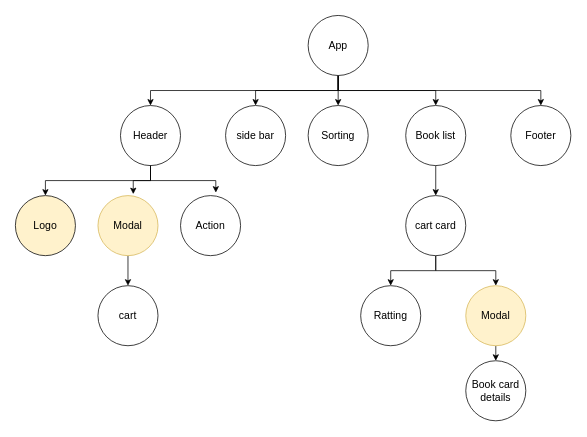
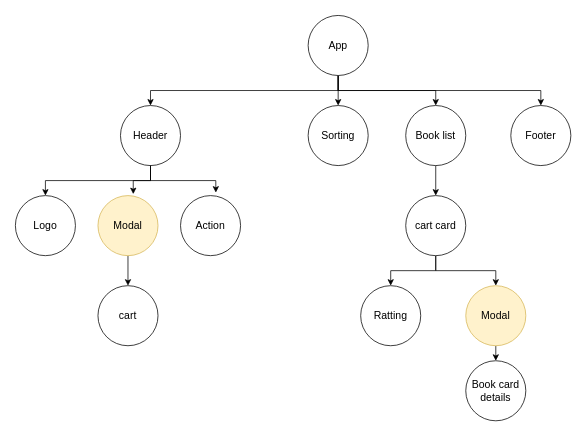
(255, 97) -> none
(255, 135) -> none
(45, 225) -> (45, 225)
